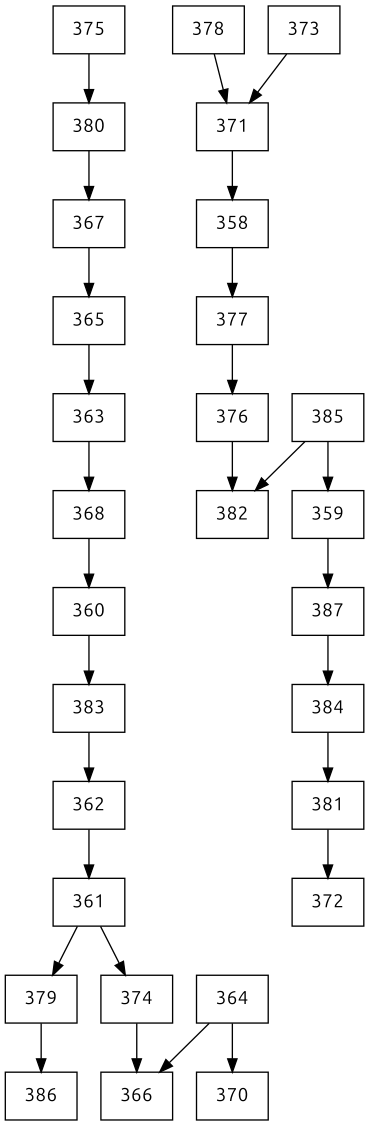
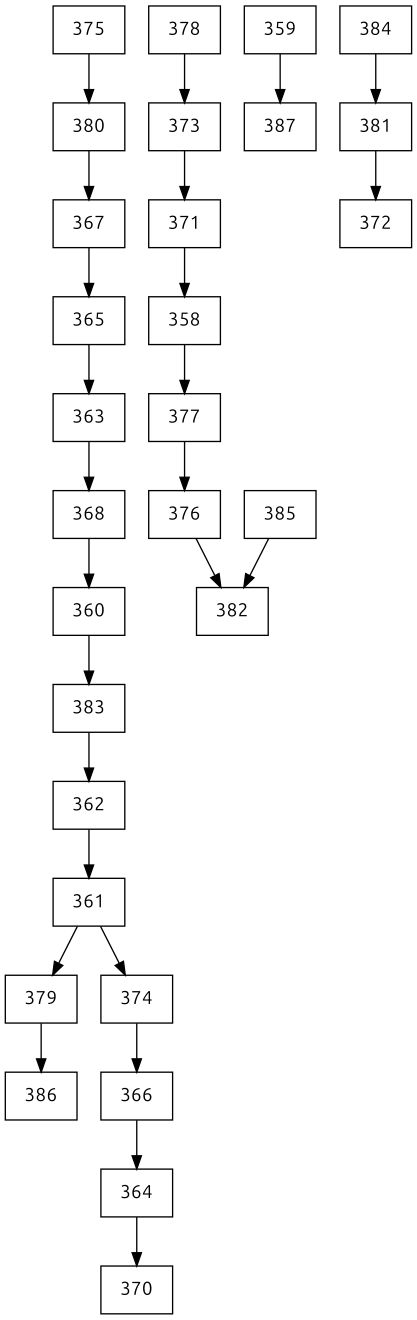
(219, 72) -> (185, 72)
(328, 459) -> none
(328, 653) -> none
(189, 1043) -> (137, 1138)
